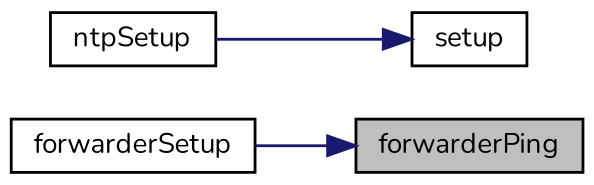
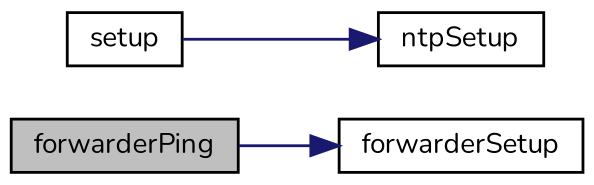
(300, 39) -> (267, 39)
(291, 146) -> (275, 146)
